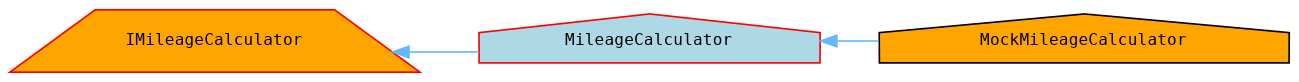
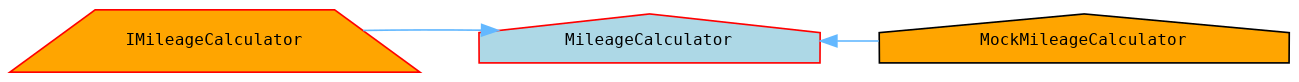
(444, 52) -> (422, 30)
